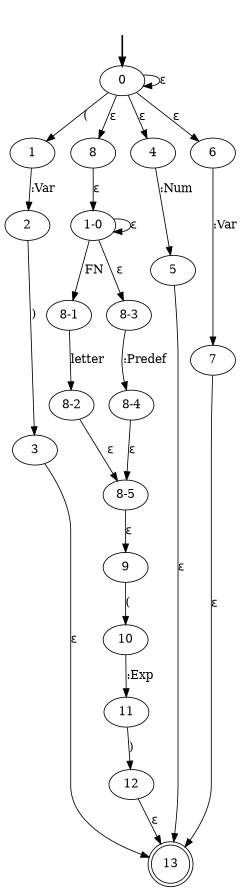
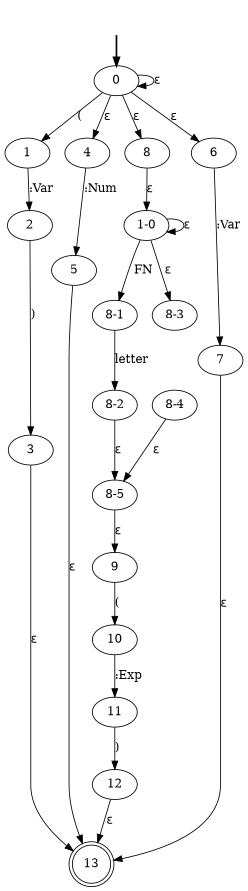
(122, 356) -> none
